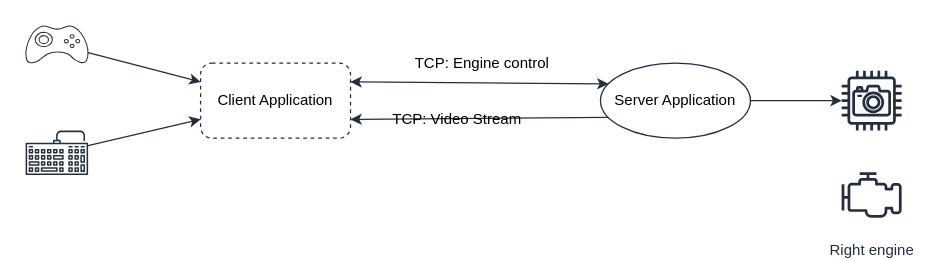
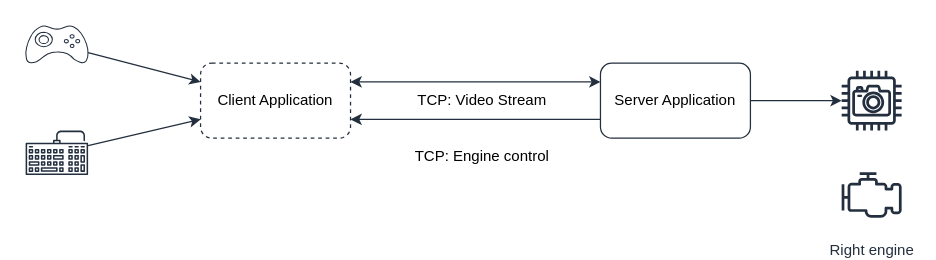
(482, 63) -> (482, 157)
(676, 101) -> (676, 101)
(457, 119) -> (482, 101)
